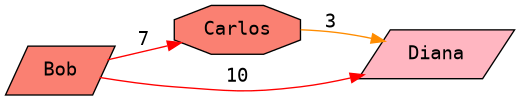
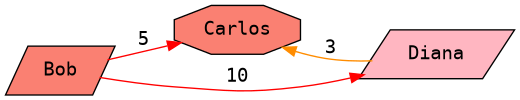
(336, 32) -> (333, 59)
(144, 40) -> (144, 40)
